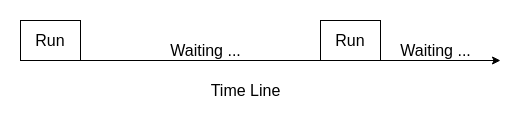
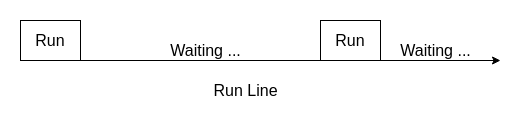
(246, 91) -> (246, 91)
